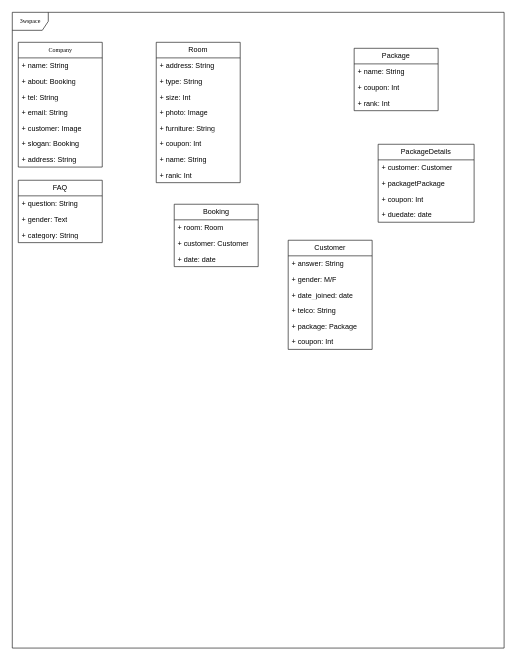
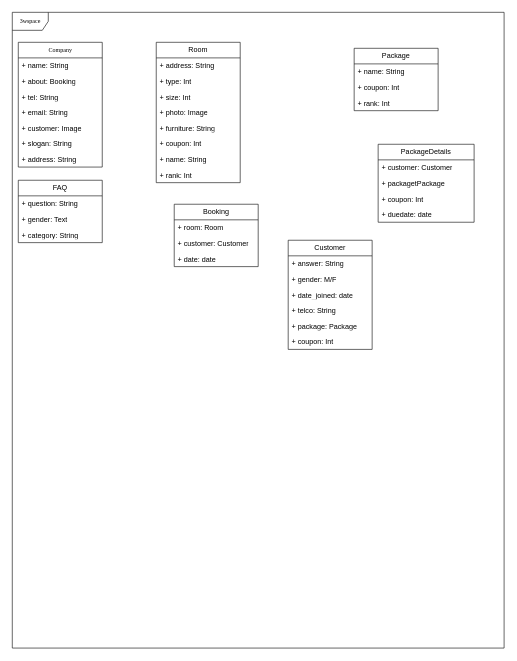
(184, 82) -> (179, 82)
(51, 144) -> (49, 144)
